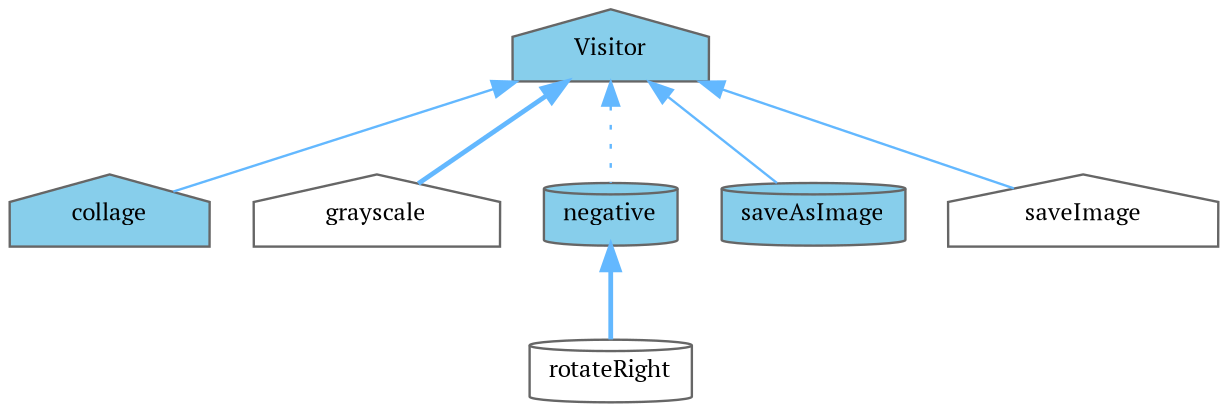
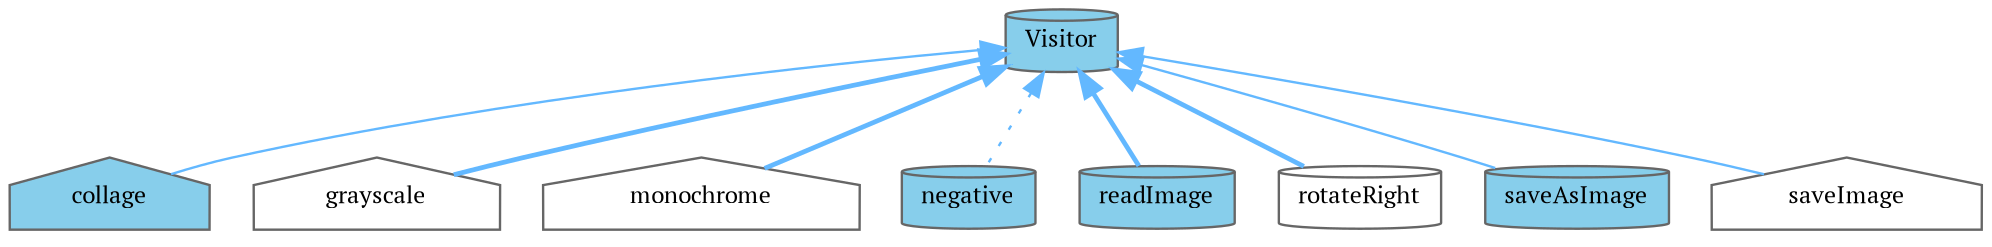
(611, 49) -> (1062, 41)
none -> (701, 197)
none -> (1157, 197)
(611, 305) -> (1220, 124)
